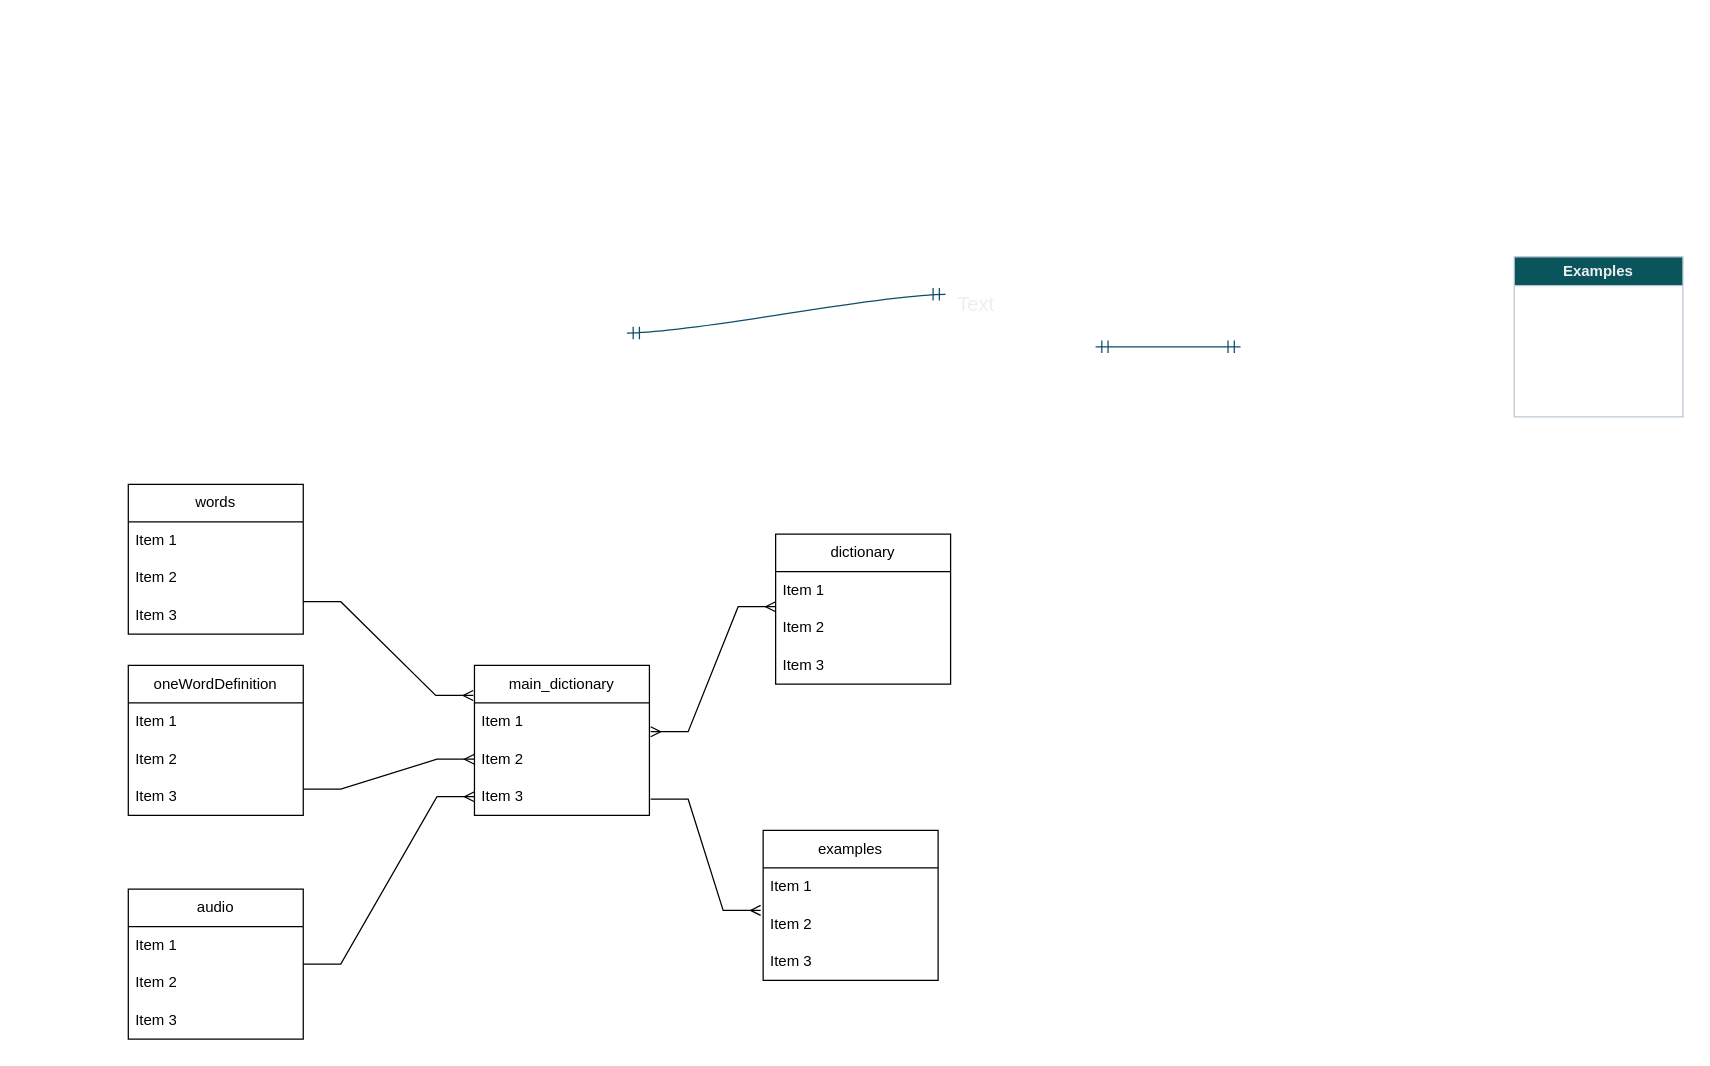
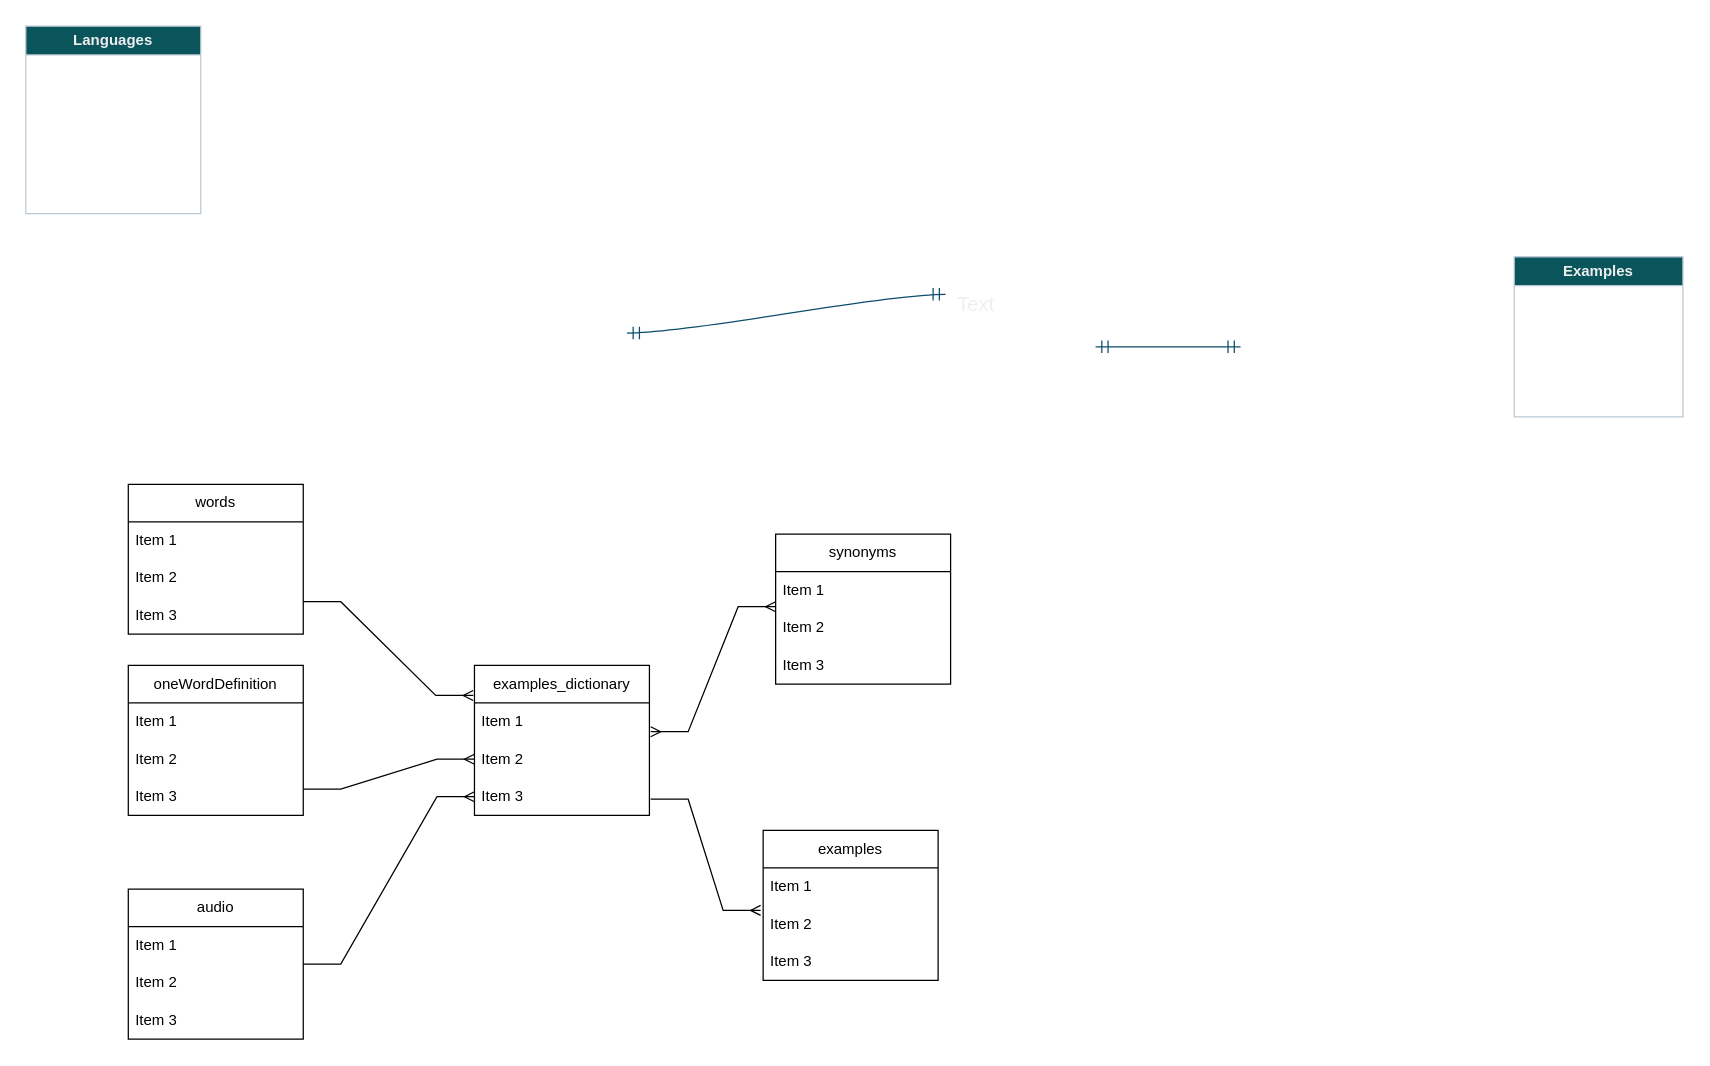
none -> (113, 120)
(863, 553) -> (863, 553)
(562, 684) -> (562, 684)
